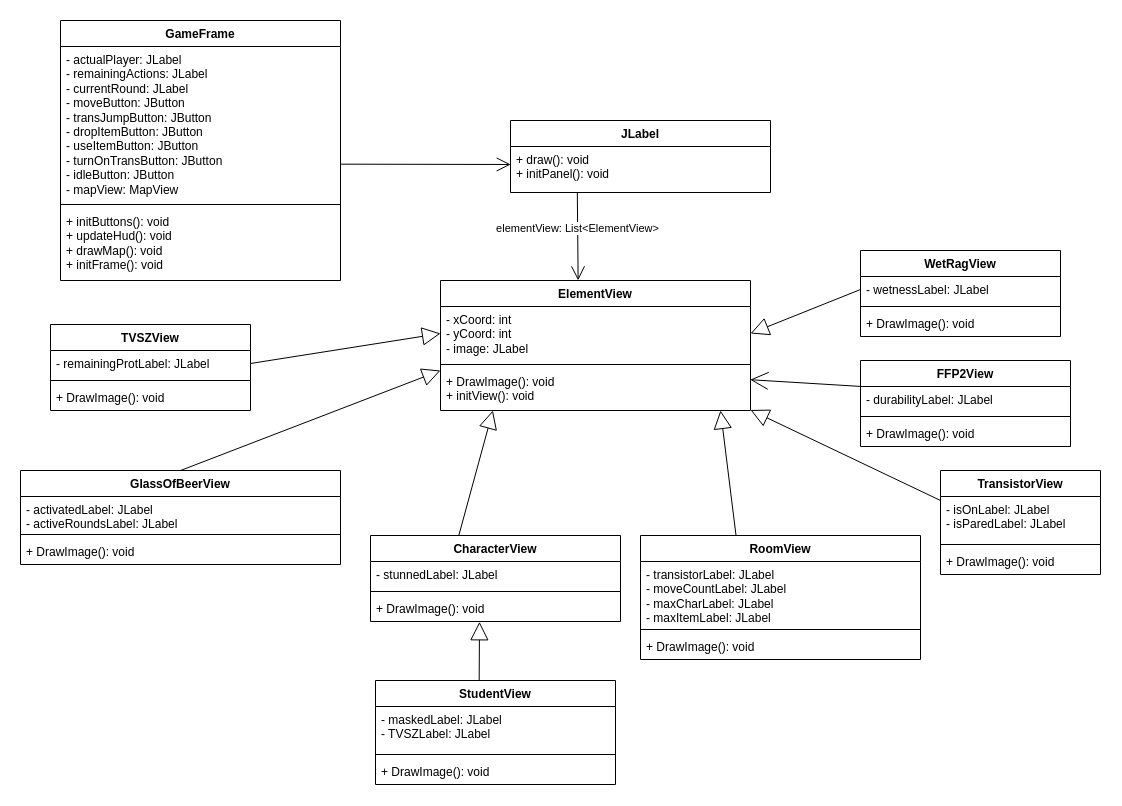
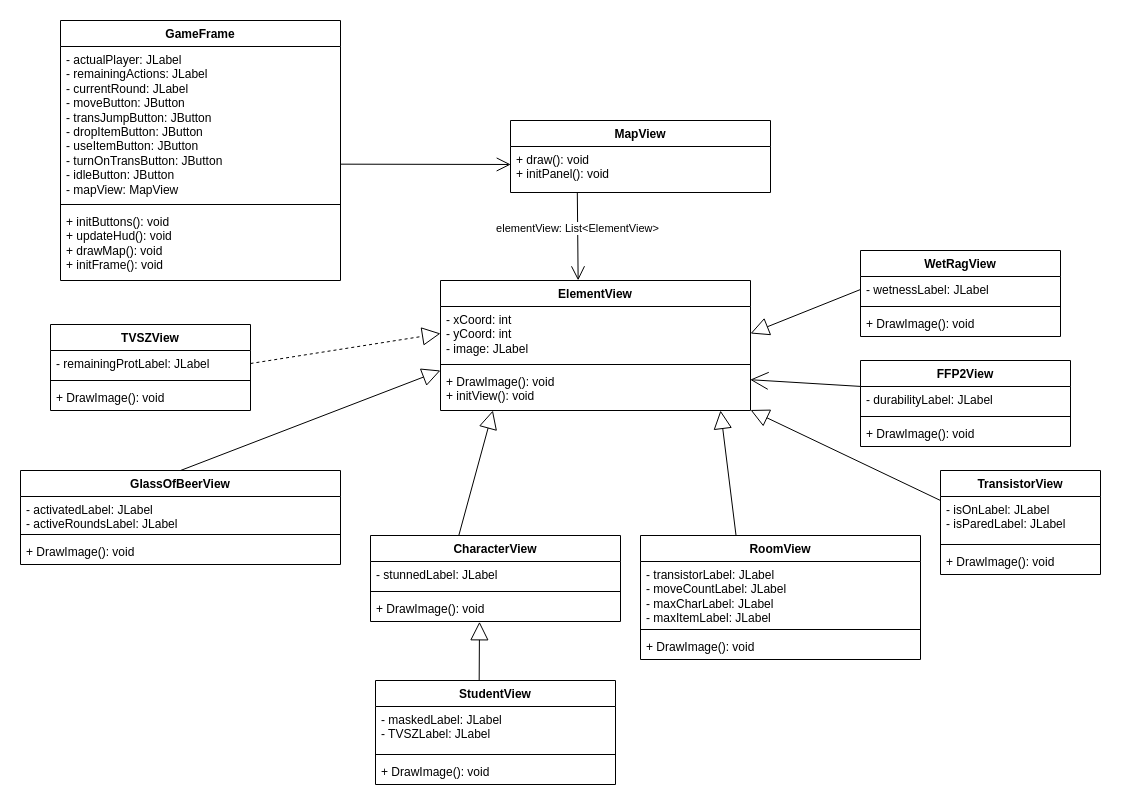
(641, 135) -> (641, 135)
(338, 350) -> (338, 350)
